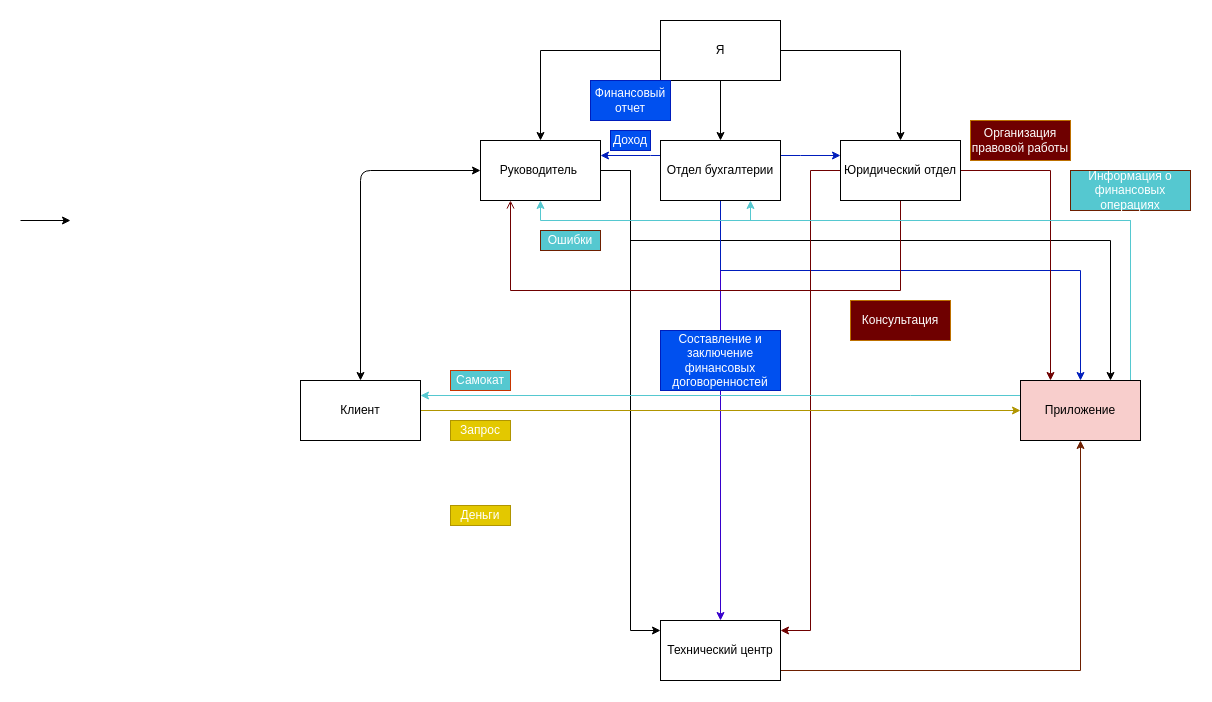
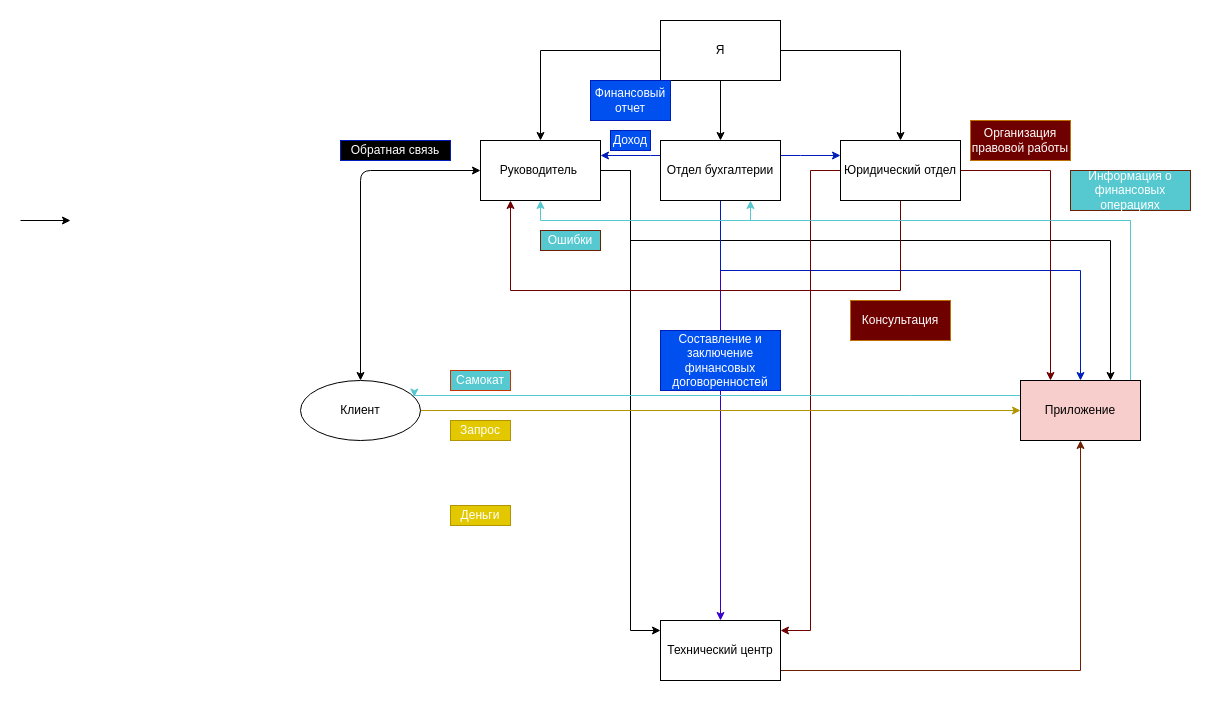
none -> (396, 151)
(511, 206) -> (511, 208)
(361, 411) -> (361, 411)
